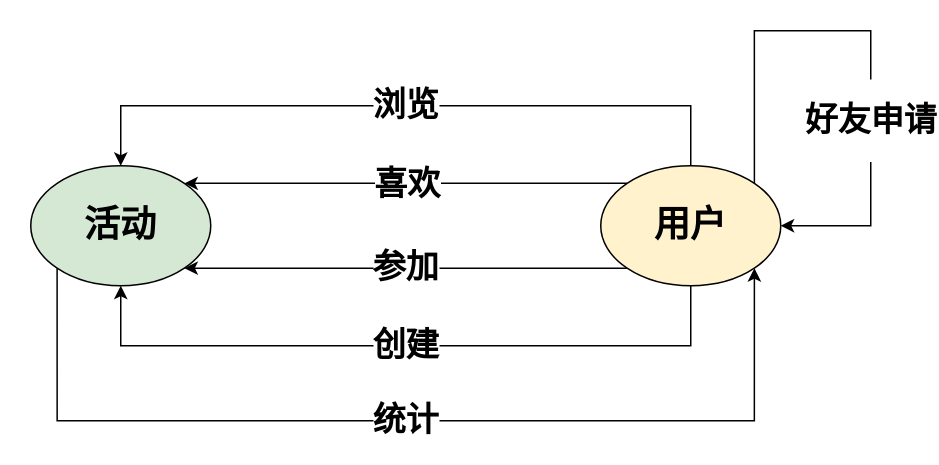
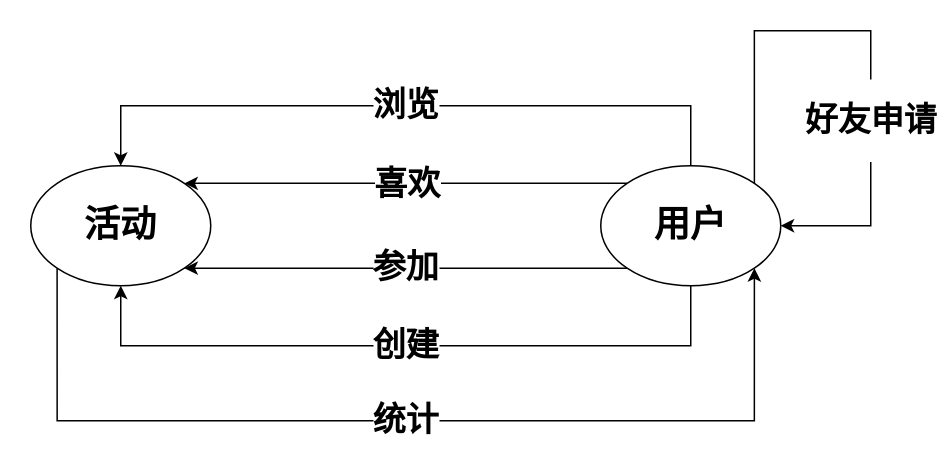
(121, 226) -> (121, 226)
(691, 226) -> (691, 226)
